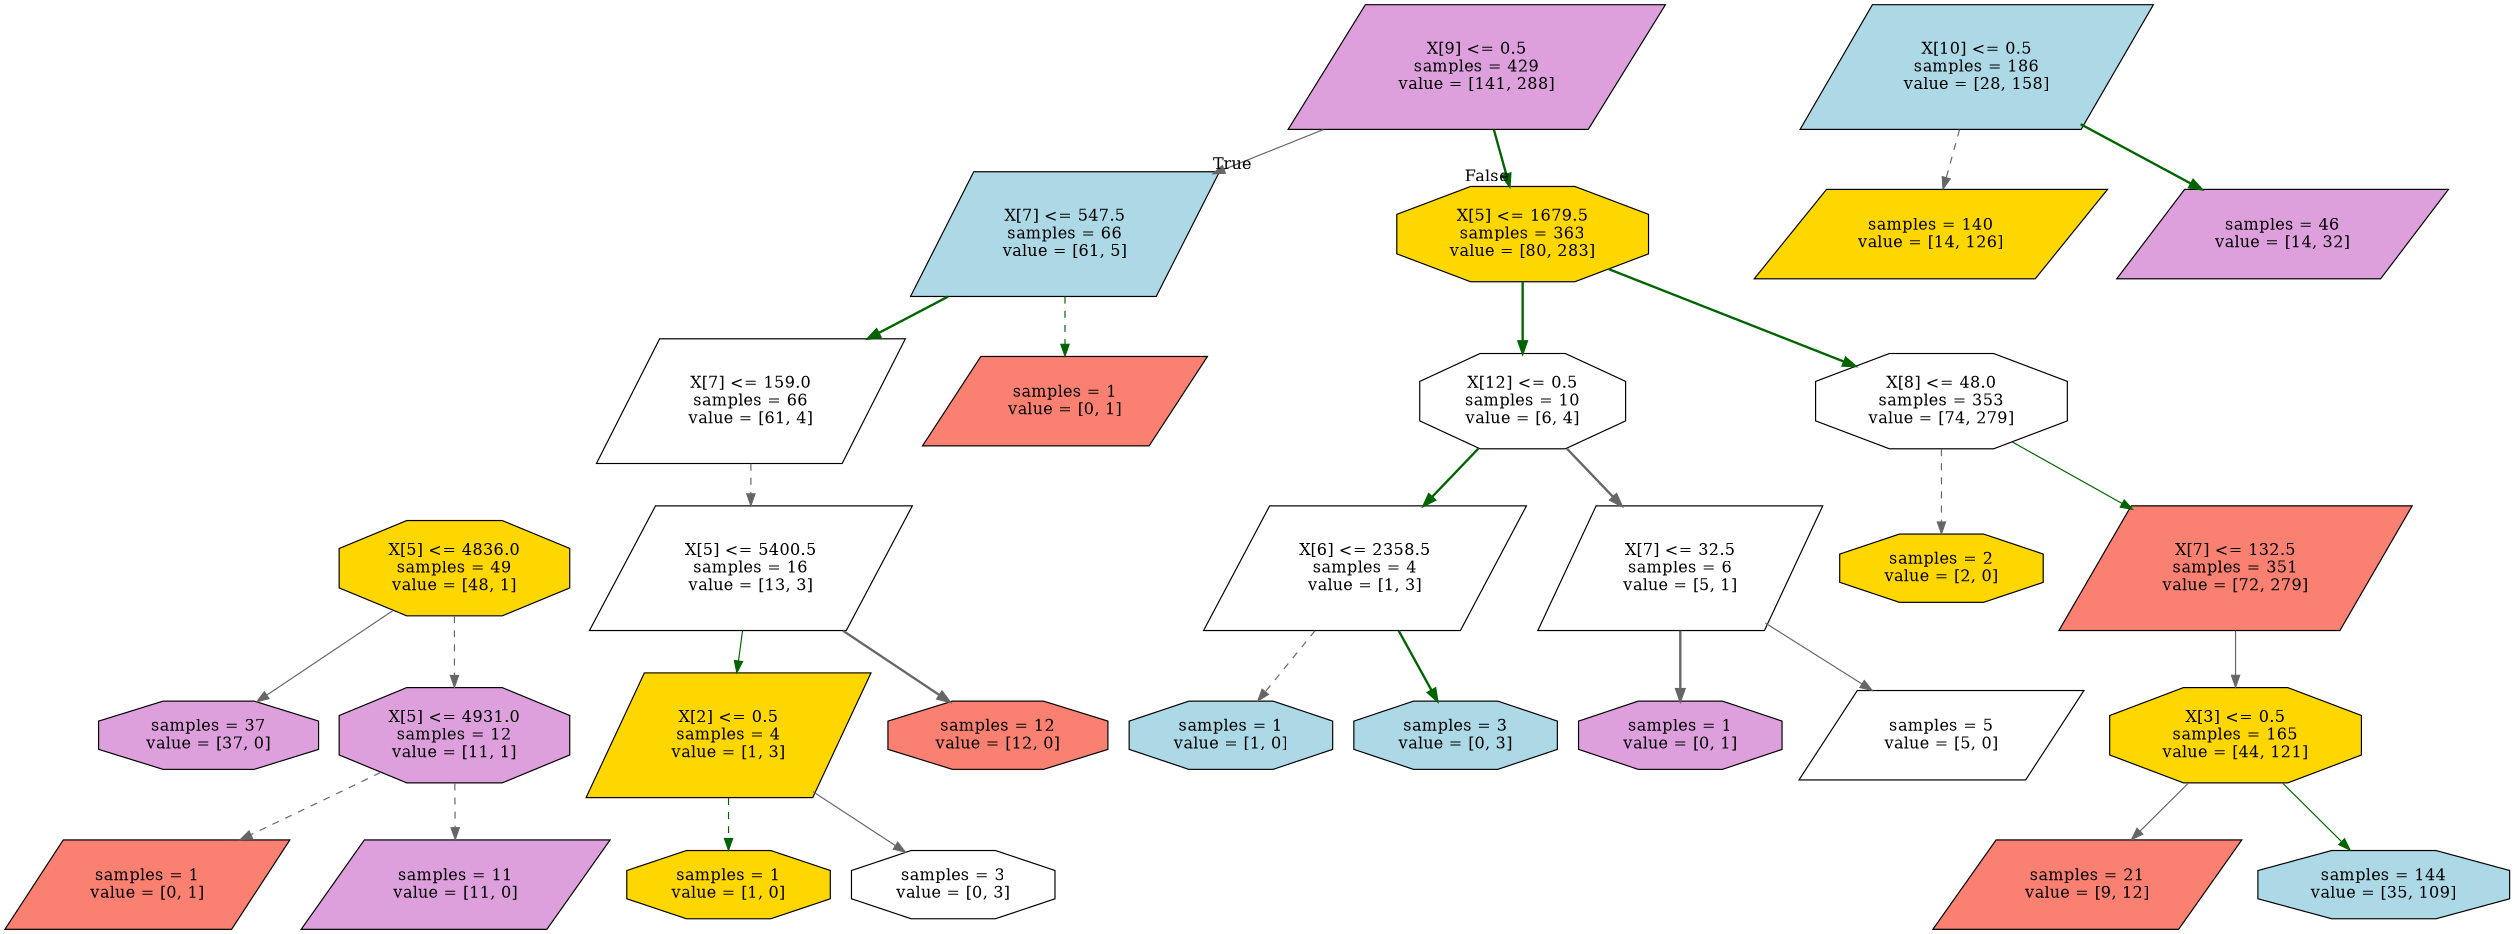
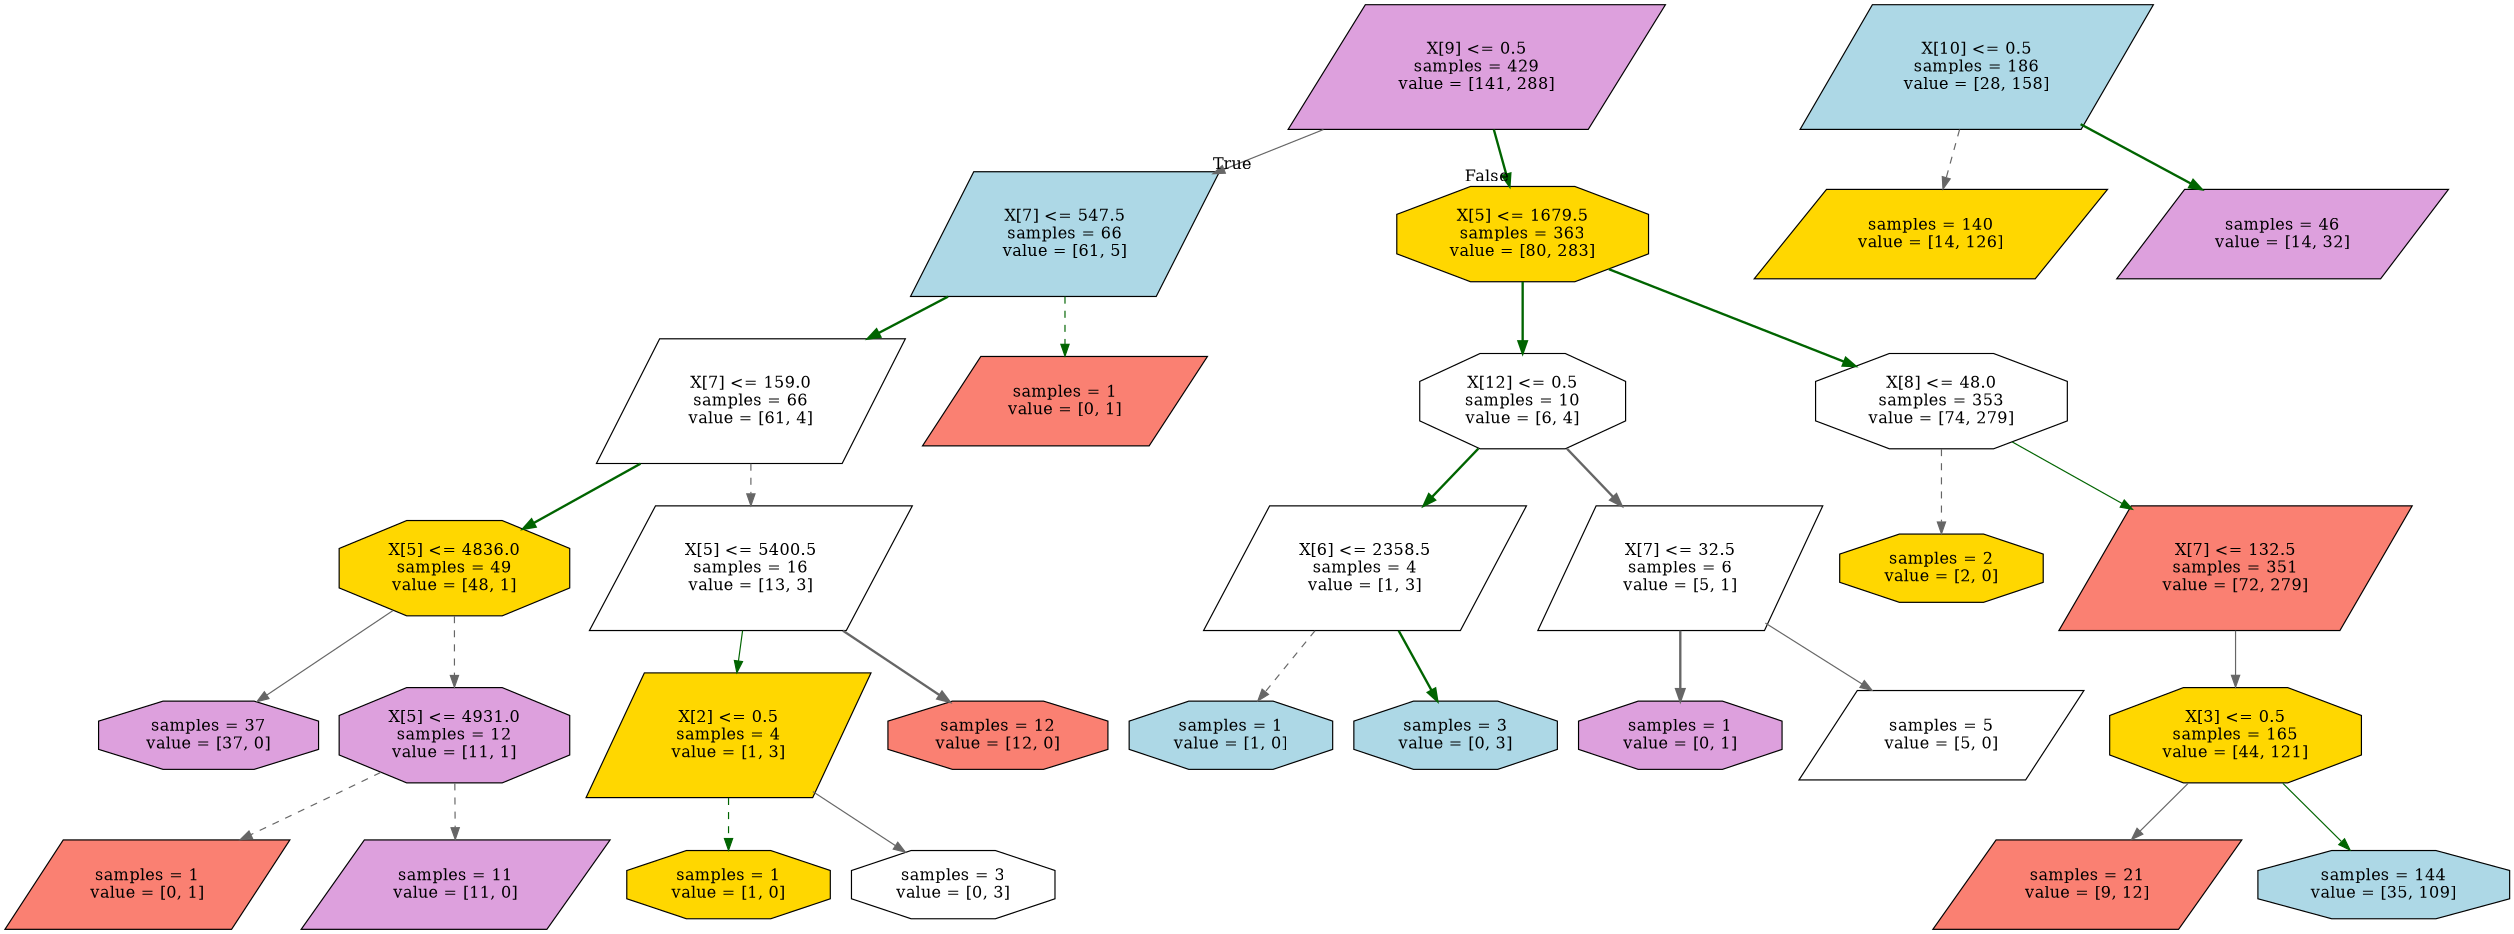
none -> (587, 493)
